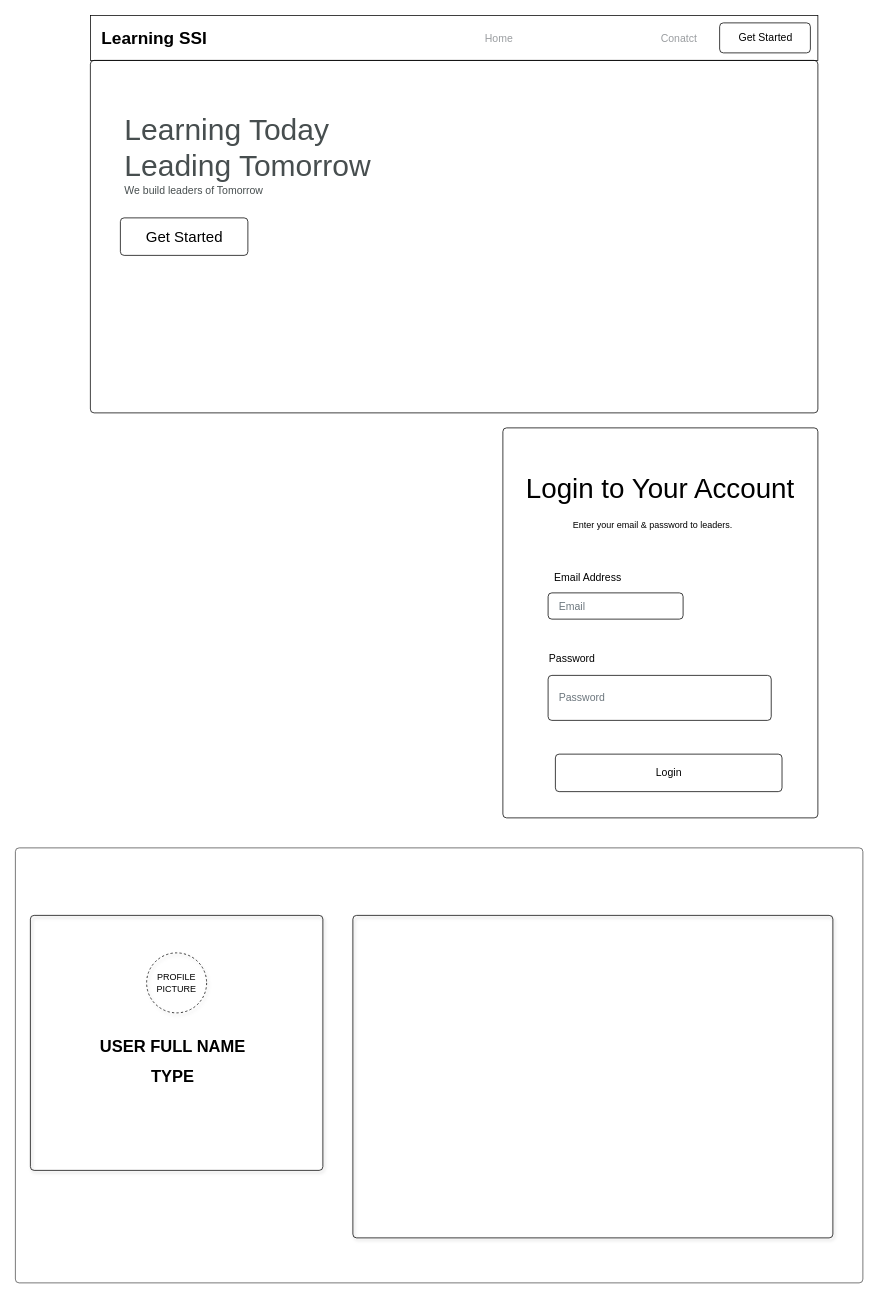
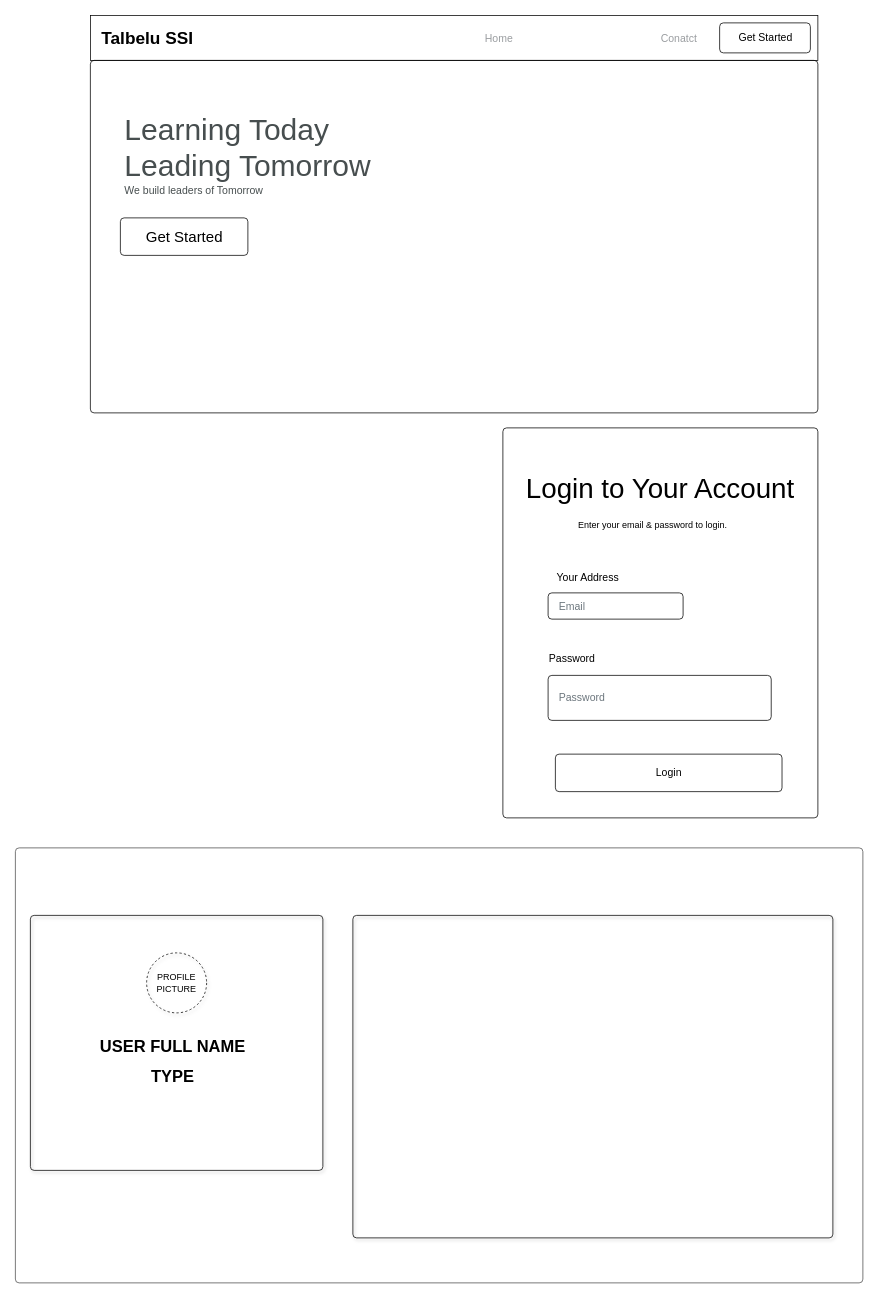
(139, 38) -> (134, 38)
(653, 525) -> (653, 525)
(588, 578) -> (588, 578)
